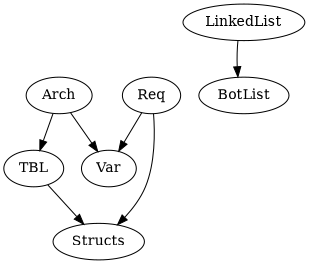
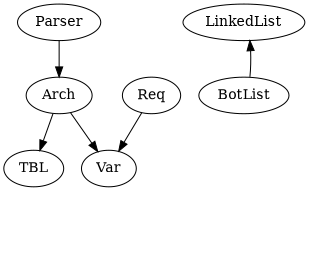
none -> (59, 22)
(237, 54) -> (251, 64)
(99, 242) -> none
